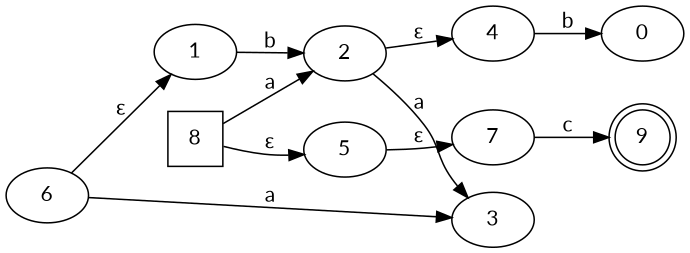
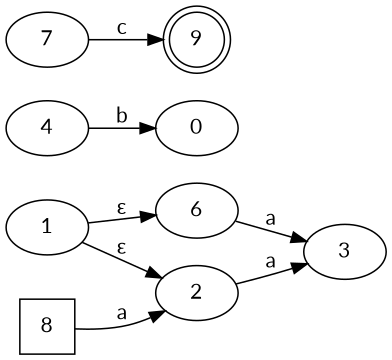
(270, 42) -> (122, 248)
(411, 45) -> none
(116, 129) -> (114, 220)
(345, 150) -> none
